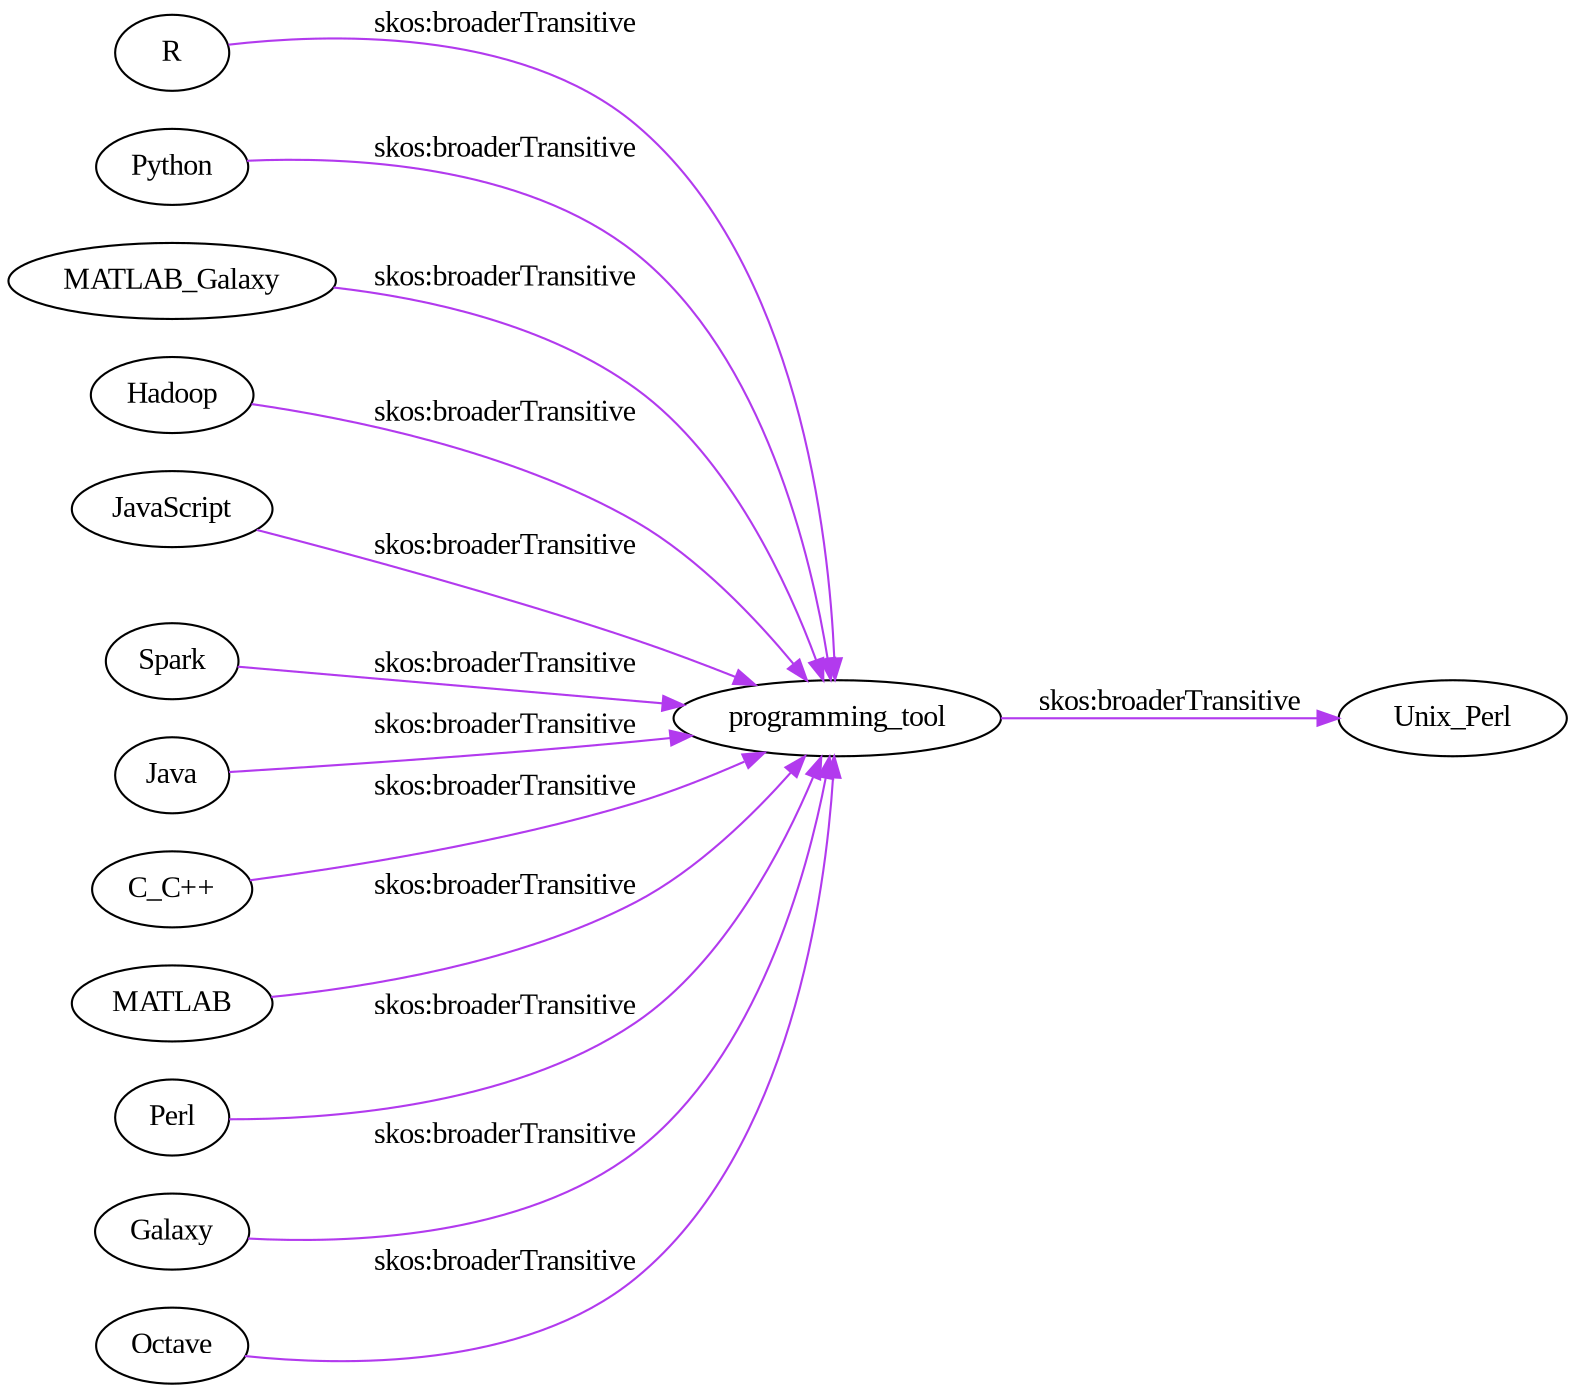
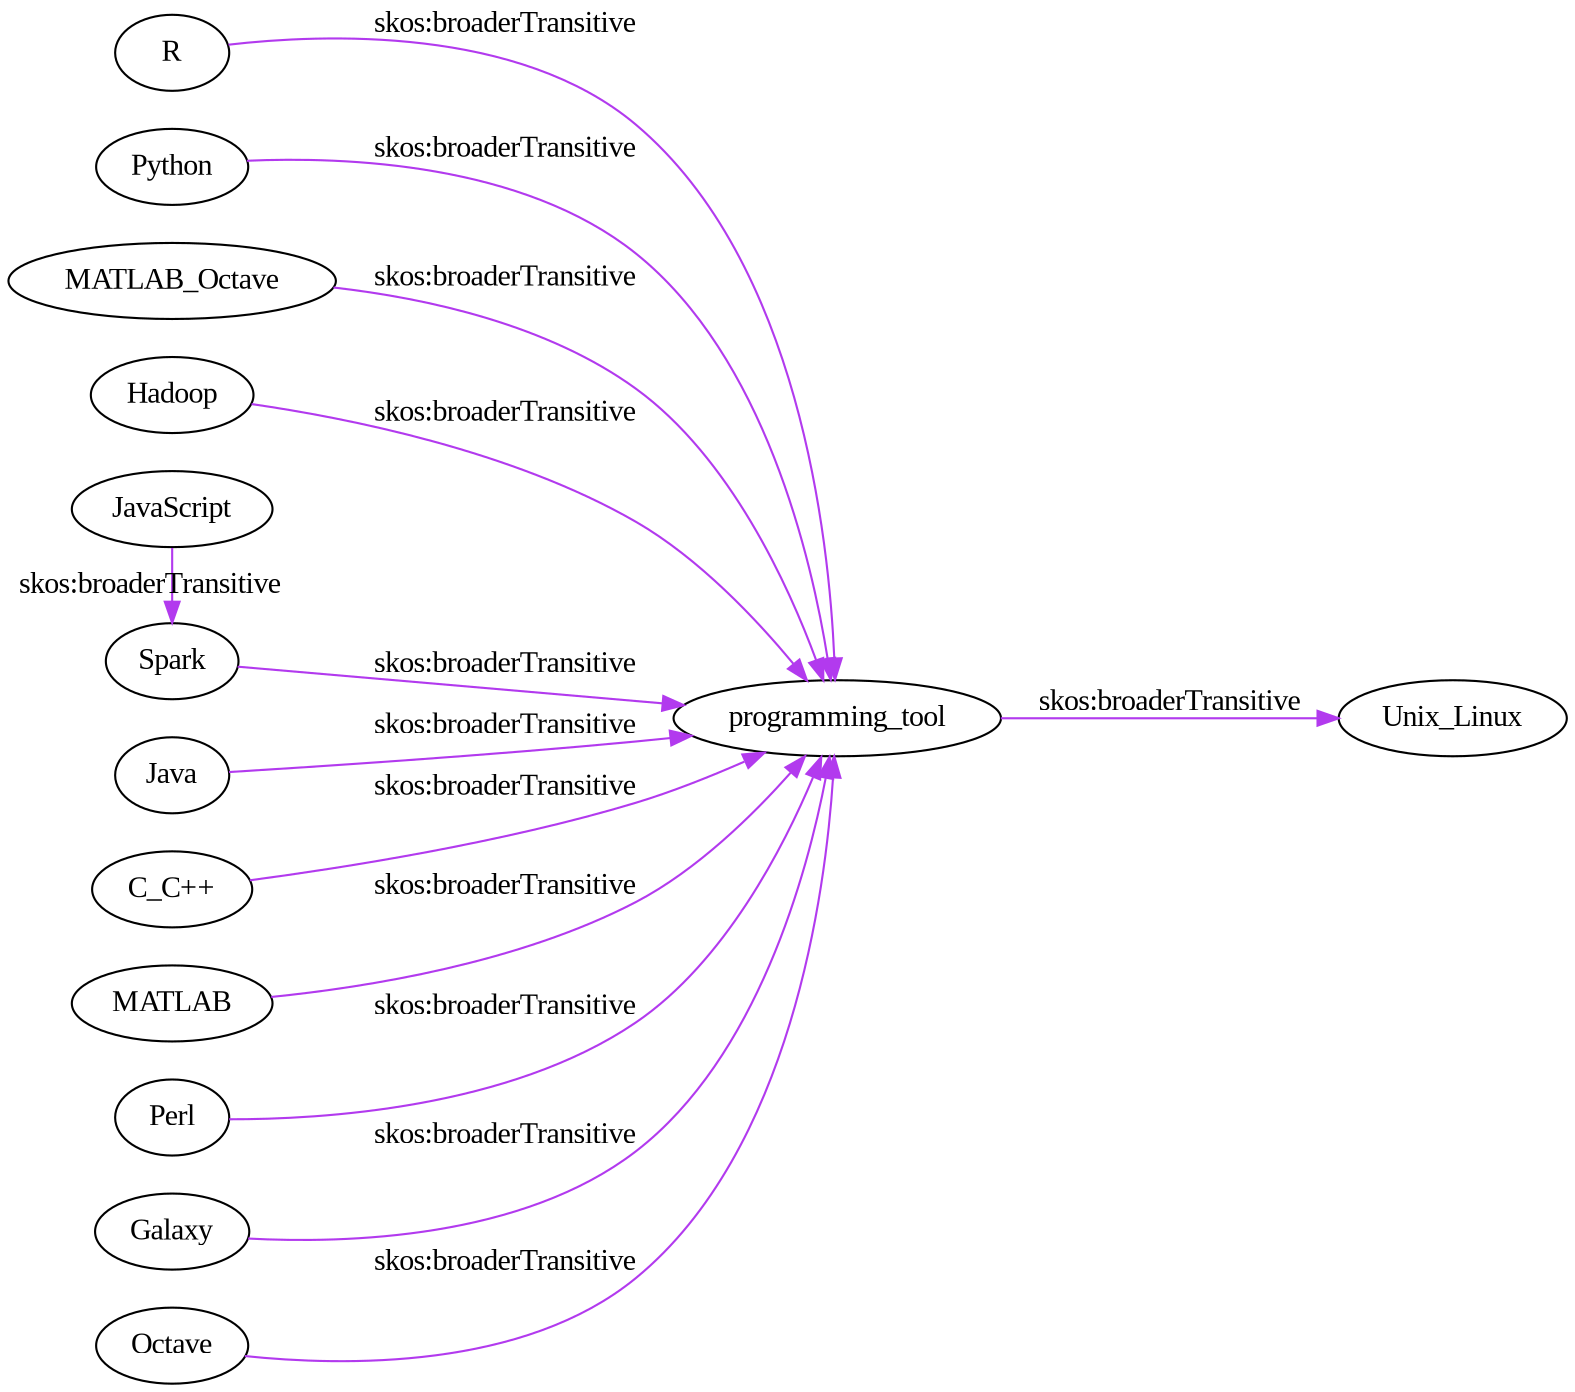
(172, 281) -> (172, 281)
(498, 597) -> (172, 575)
(1453, 718) -> (1453, 718)
